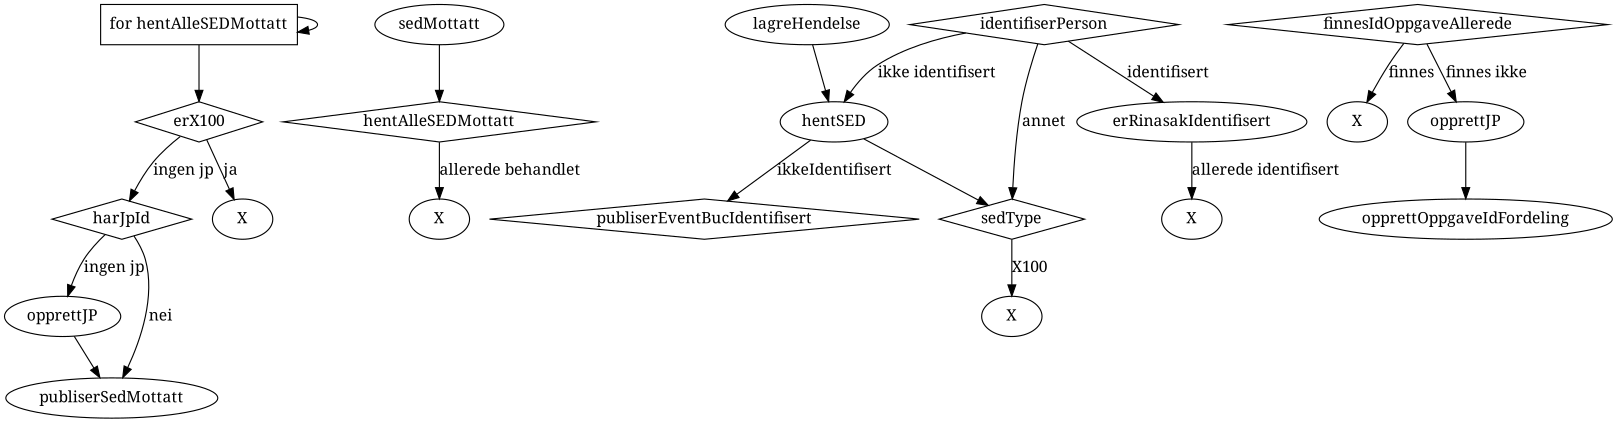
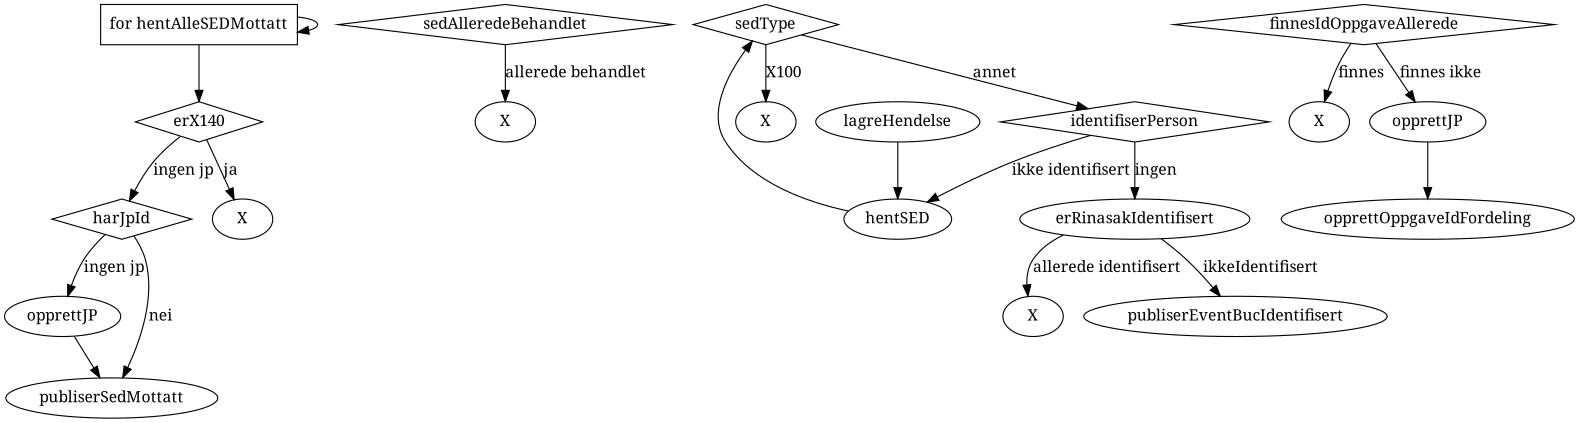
(439, 25) -> none
(1168, 73) -> (1156, 171)
(1020, 115) -> (939, 70)
(199, 122) -> (199, 122)
(439, 122) -> (505, 25)
(774, 167) -> (1189, 262)
(704, 219) -> (1235, 316)
